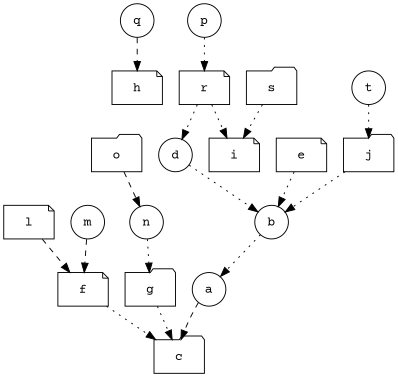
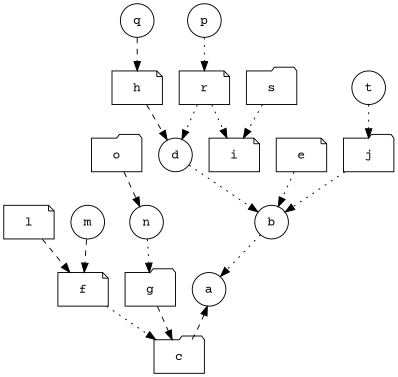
none -> (154, 118)
(191, 316) -> (198, 327)
(163, 319) -> (163, 319)
